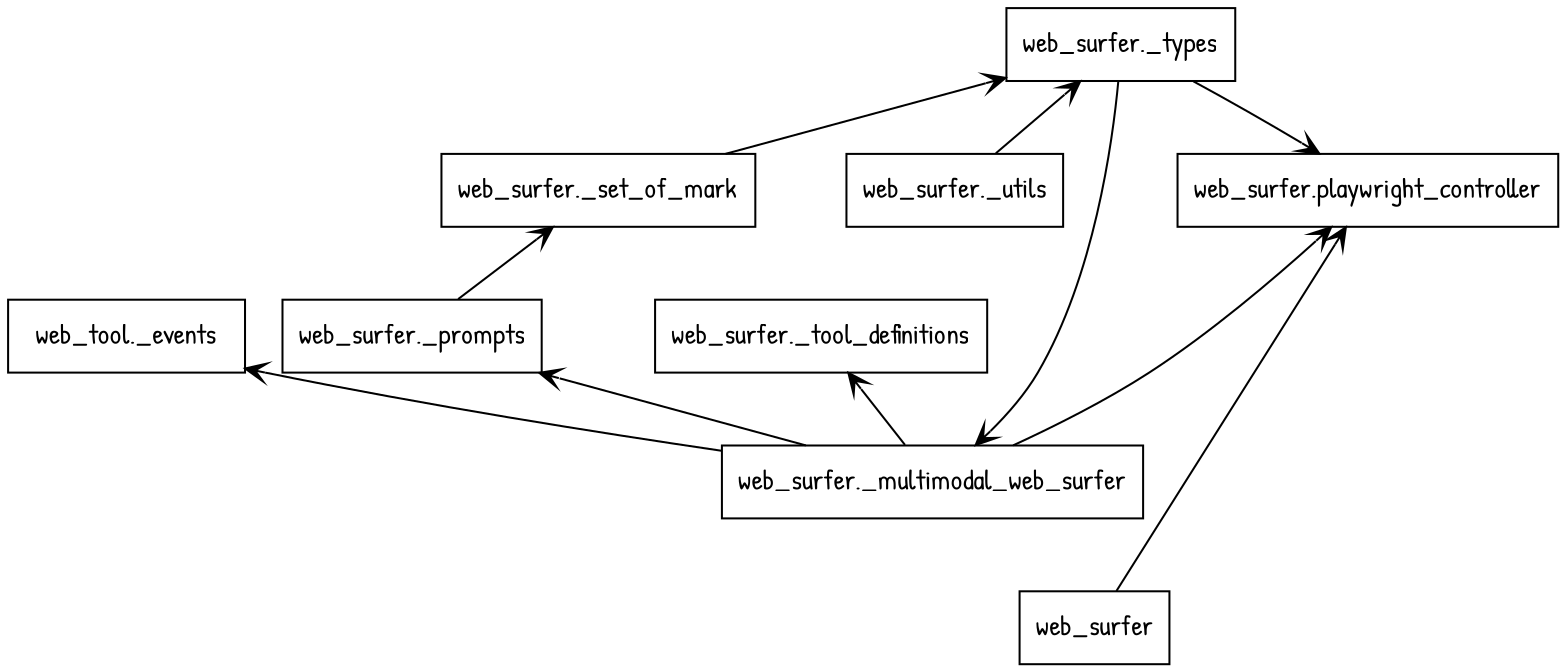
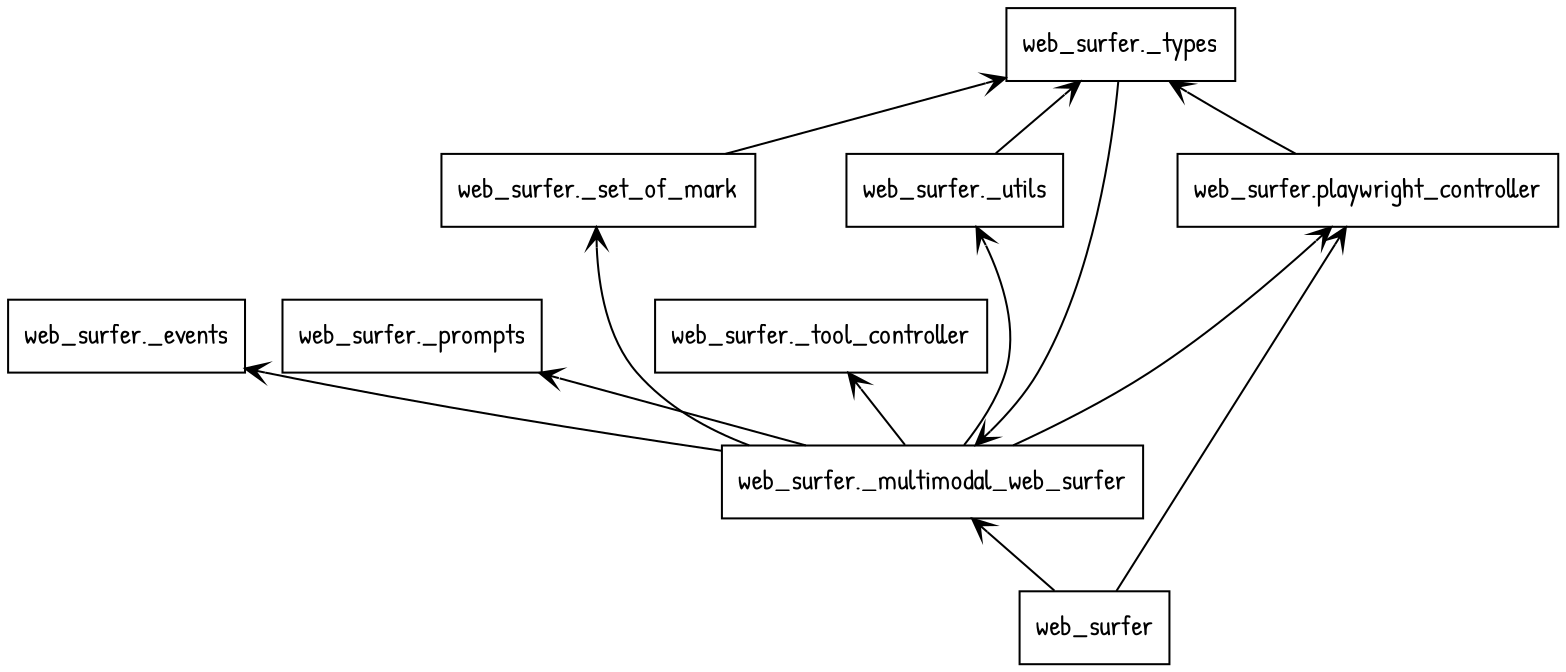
(1248, 112) -> (1241, 123)
(497, 269) -> (637, 373)
(127, 336) -> (127, 336)
(821, 336) -> (821, 336)
none -> (1010, 349)
none -> (1021, 561)
